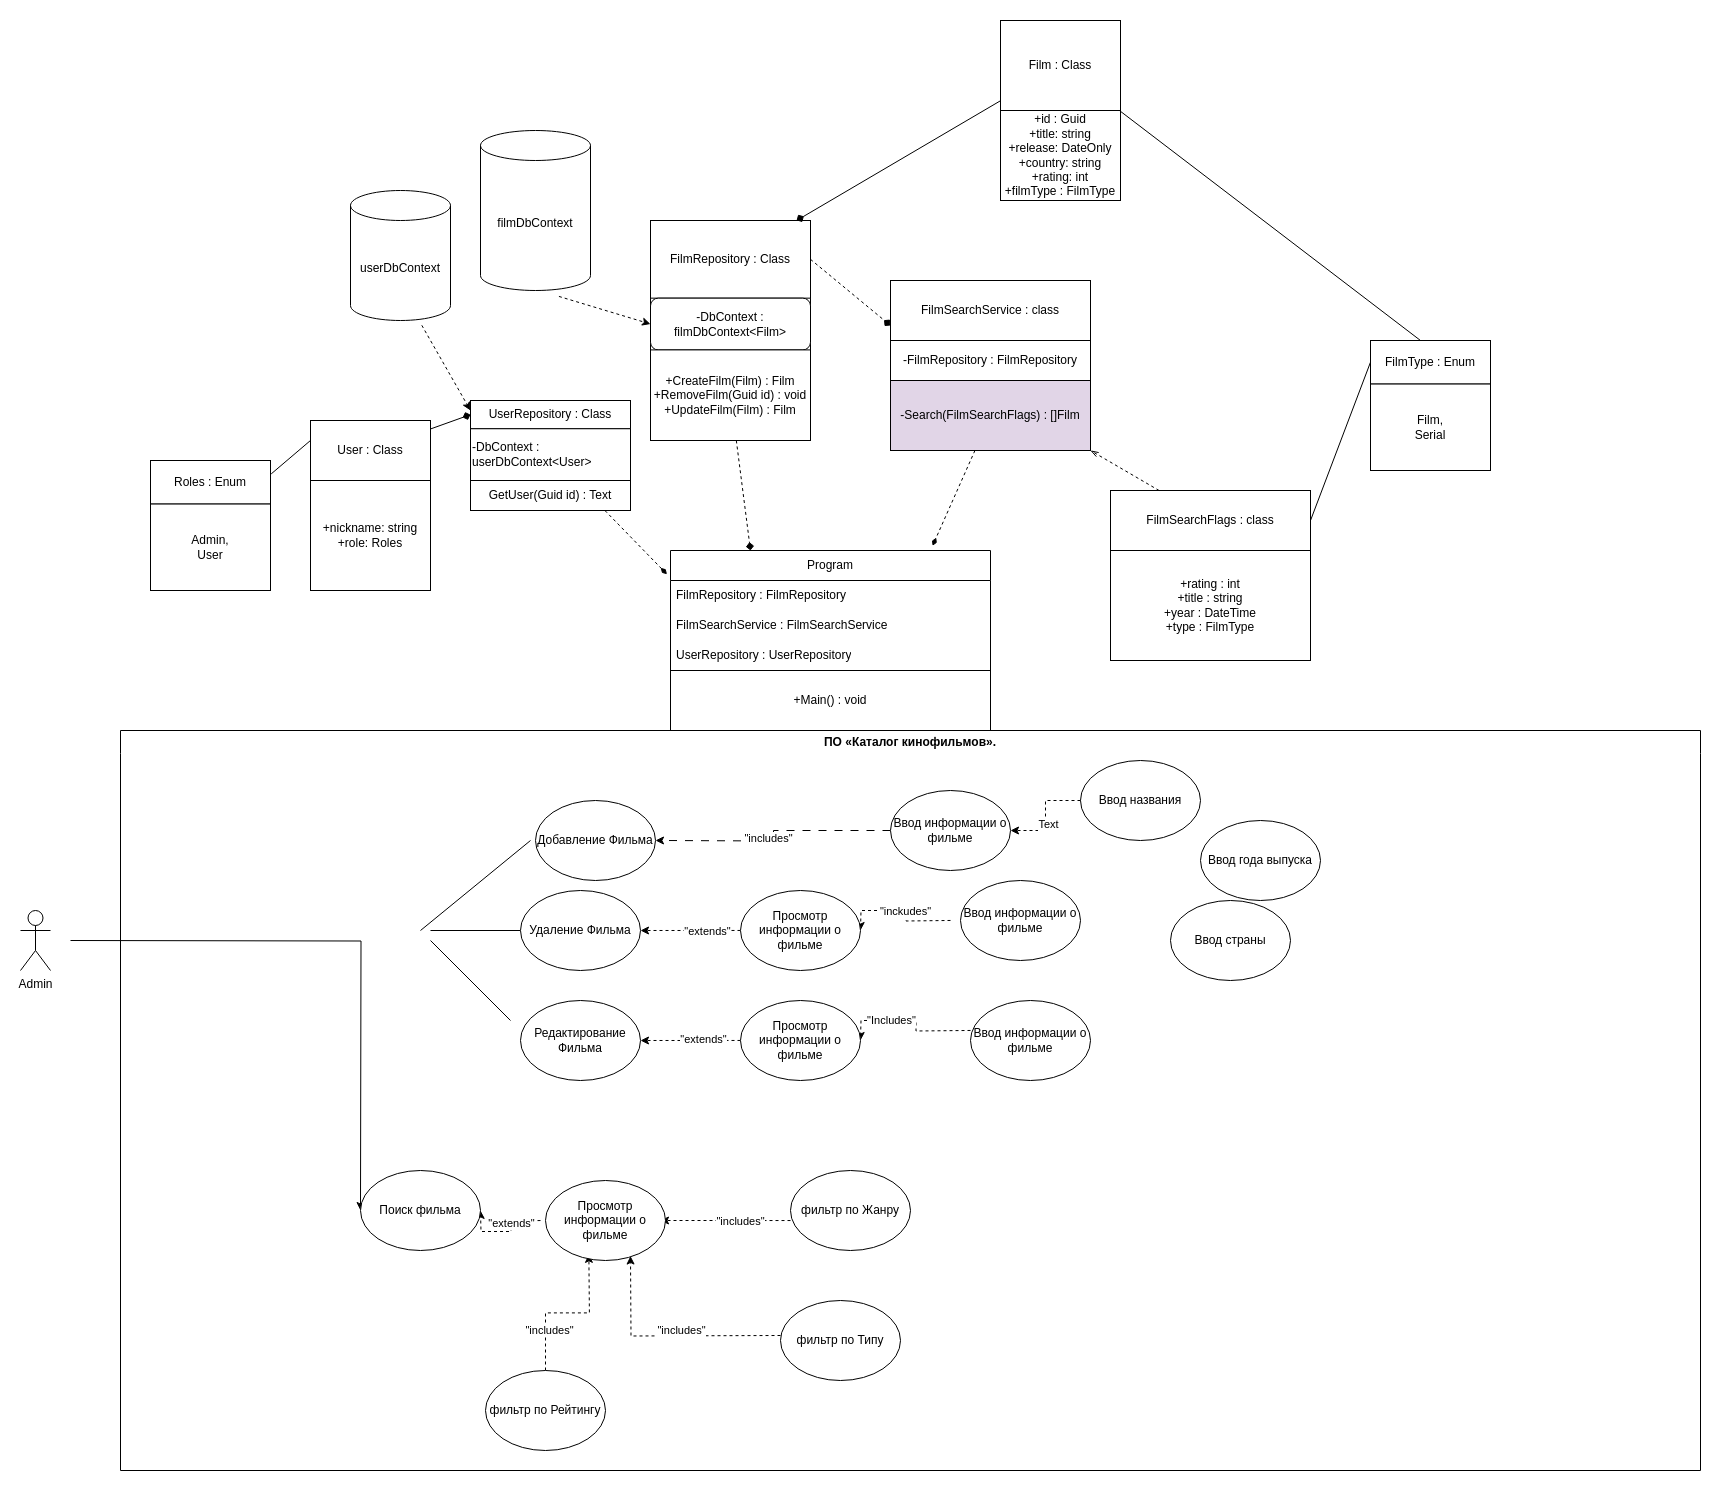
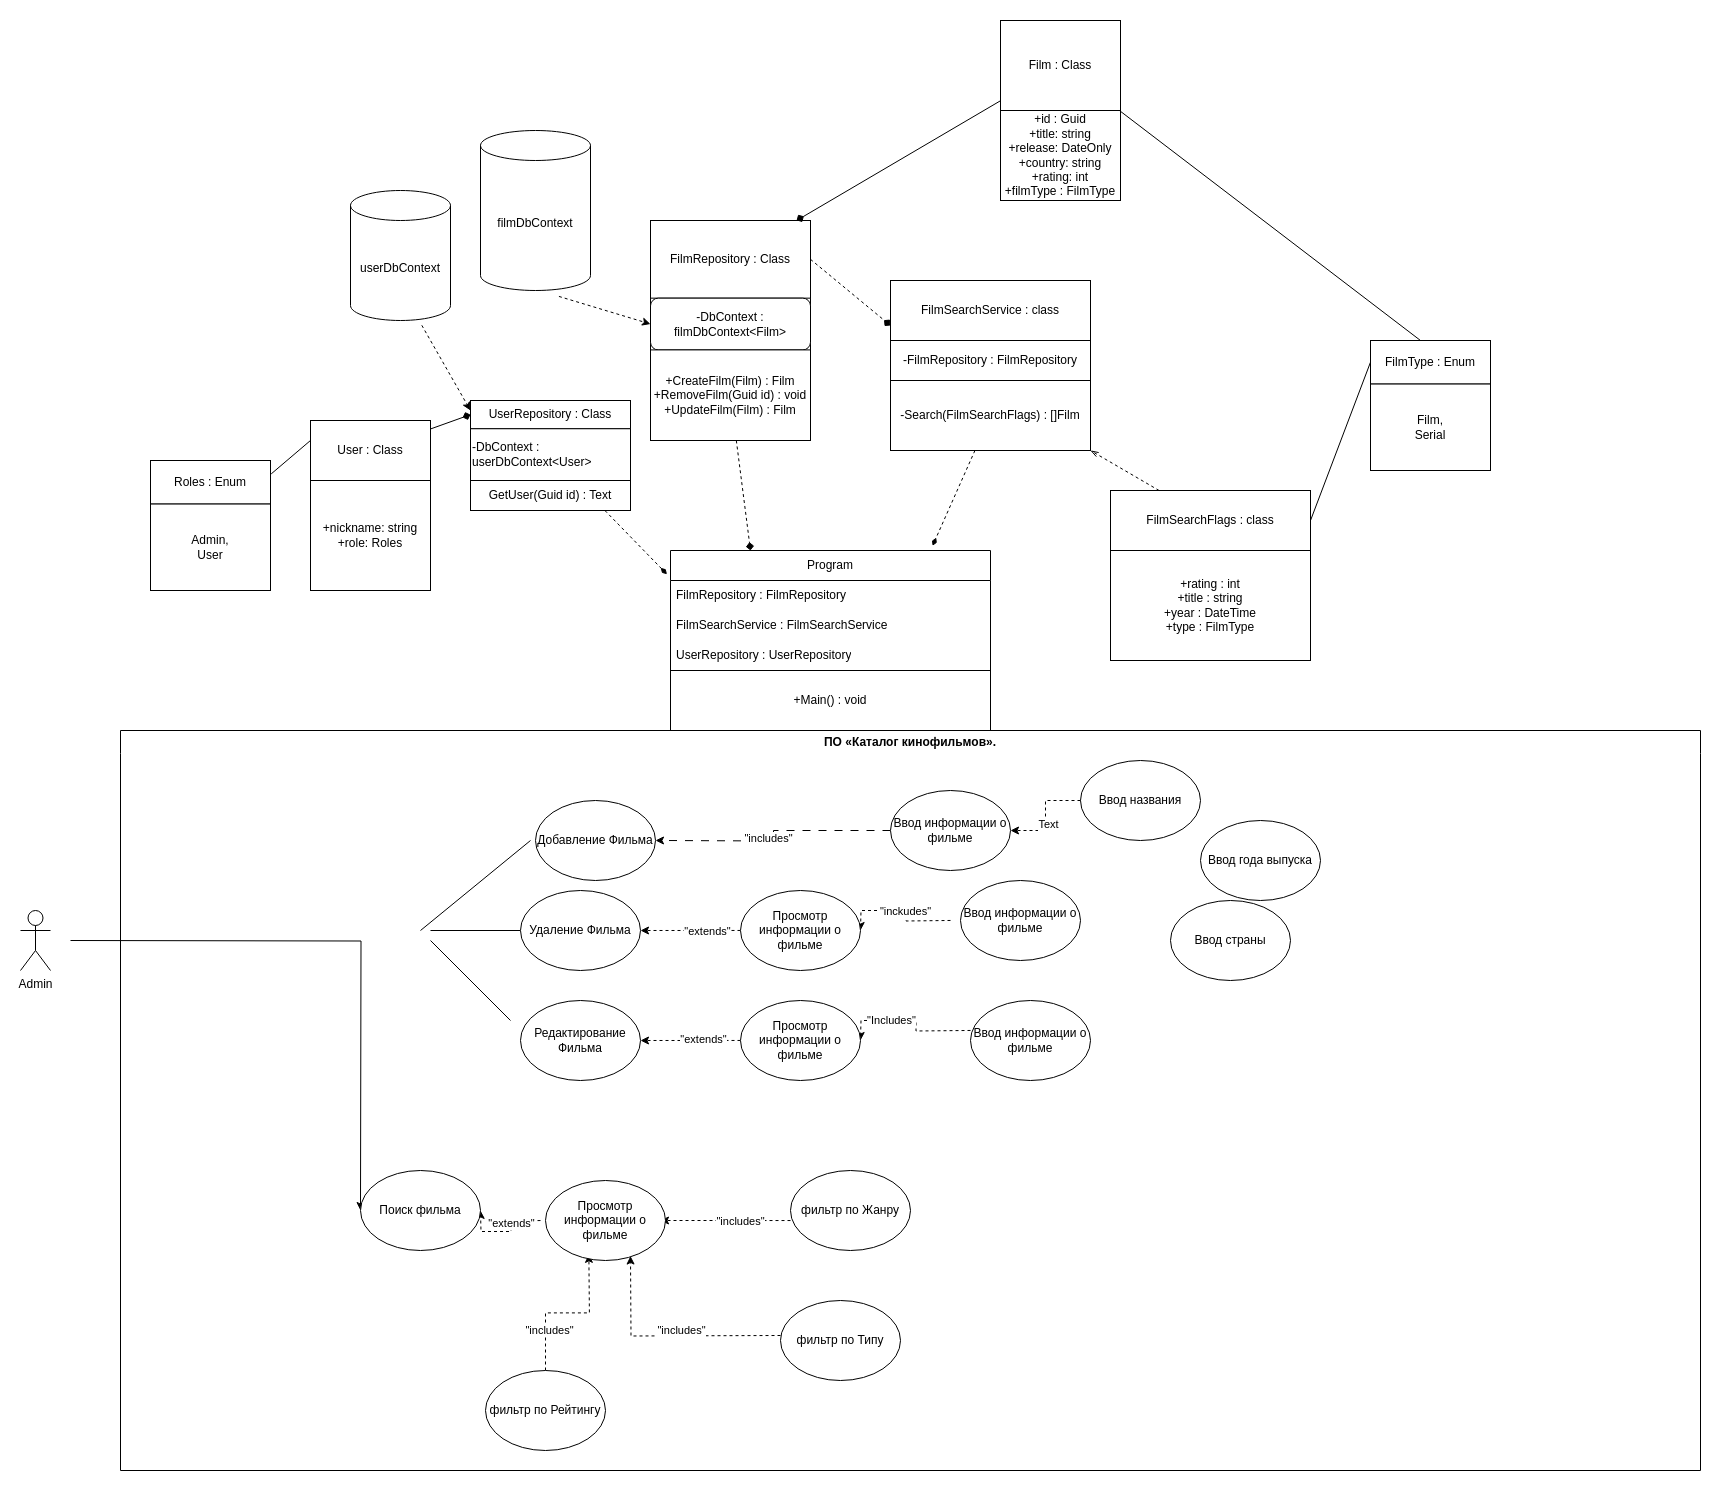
(991, 416) -> (991, 416)
